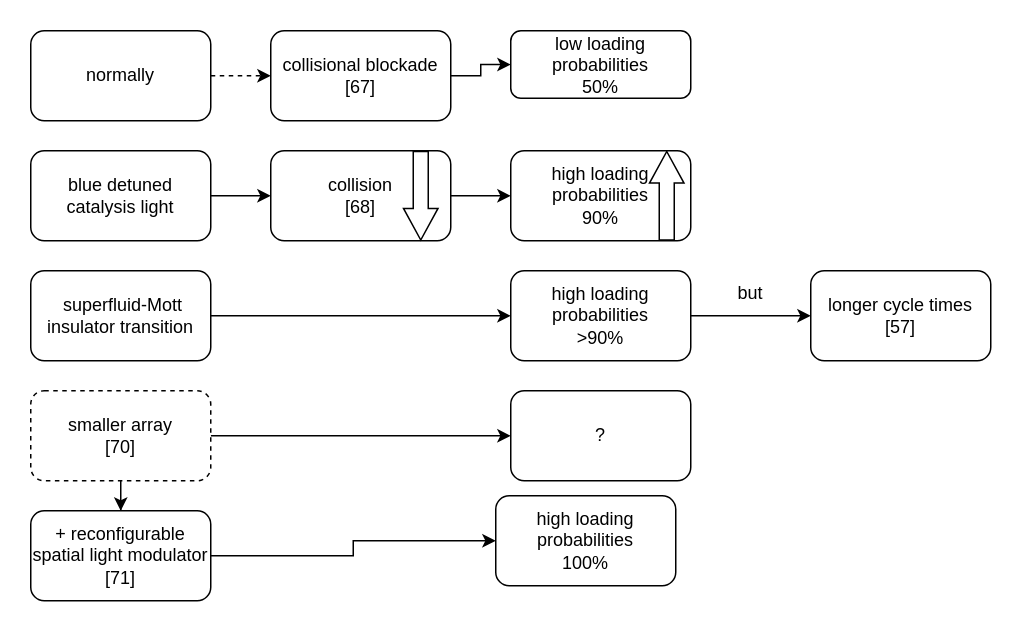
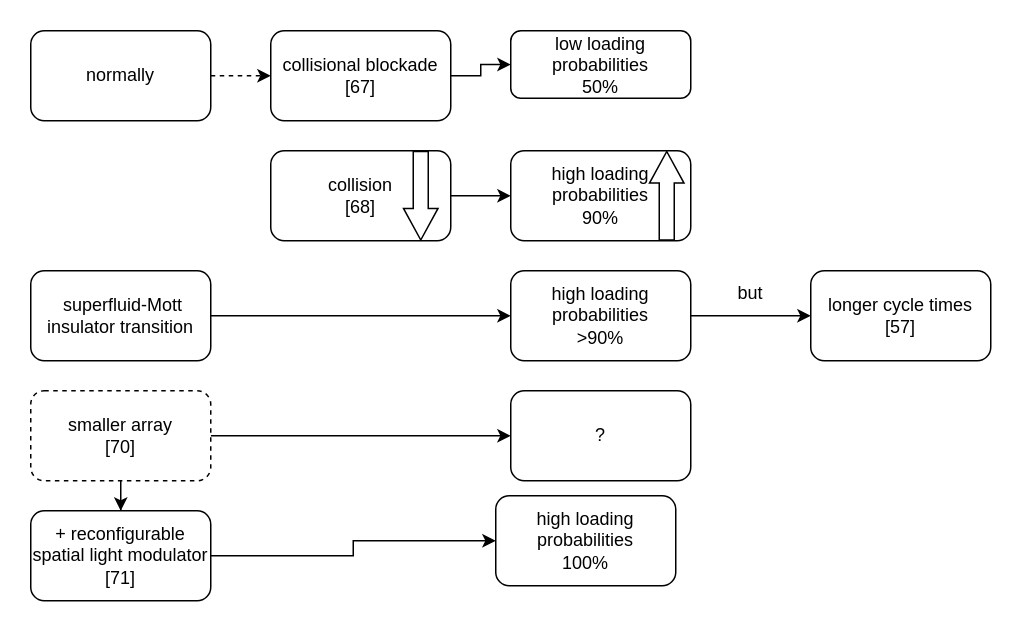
(121, 196) -> none
(236, 196) -> none
